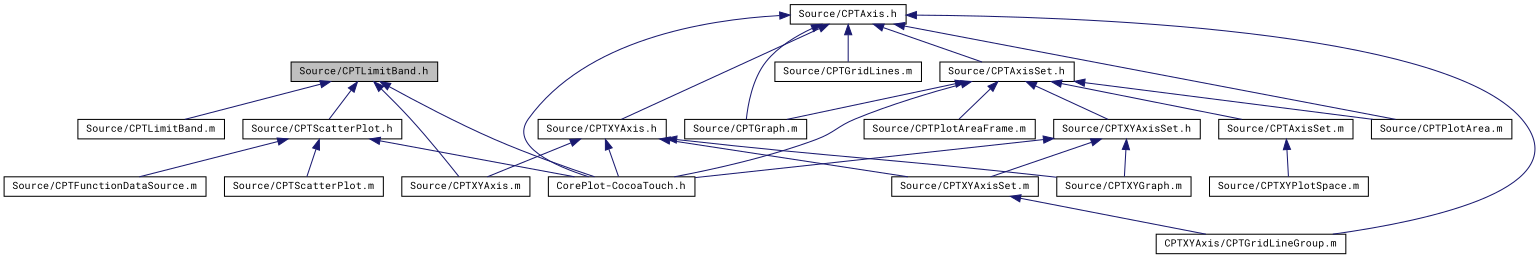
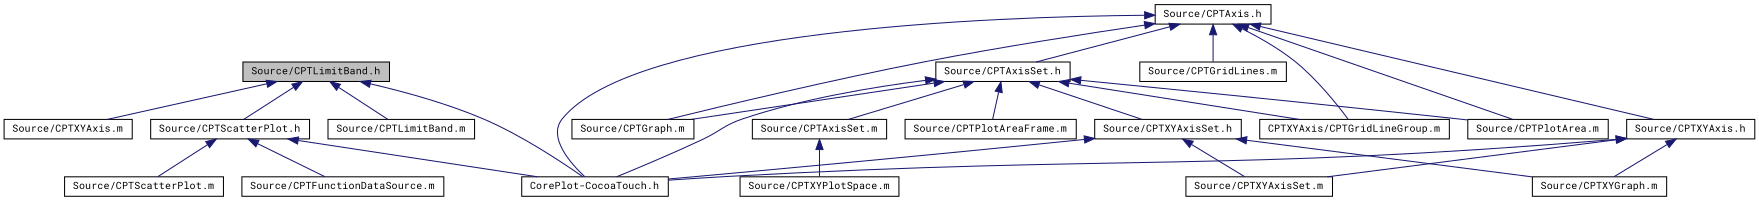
(527, 161) -> none
(1113, 216) -> (1184, 101)
